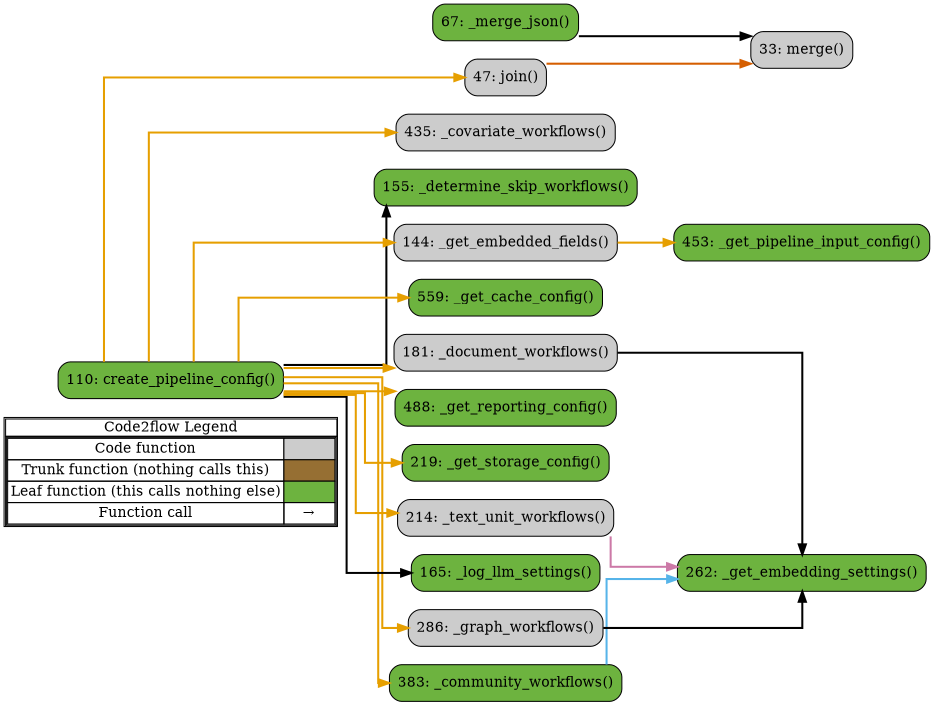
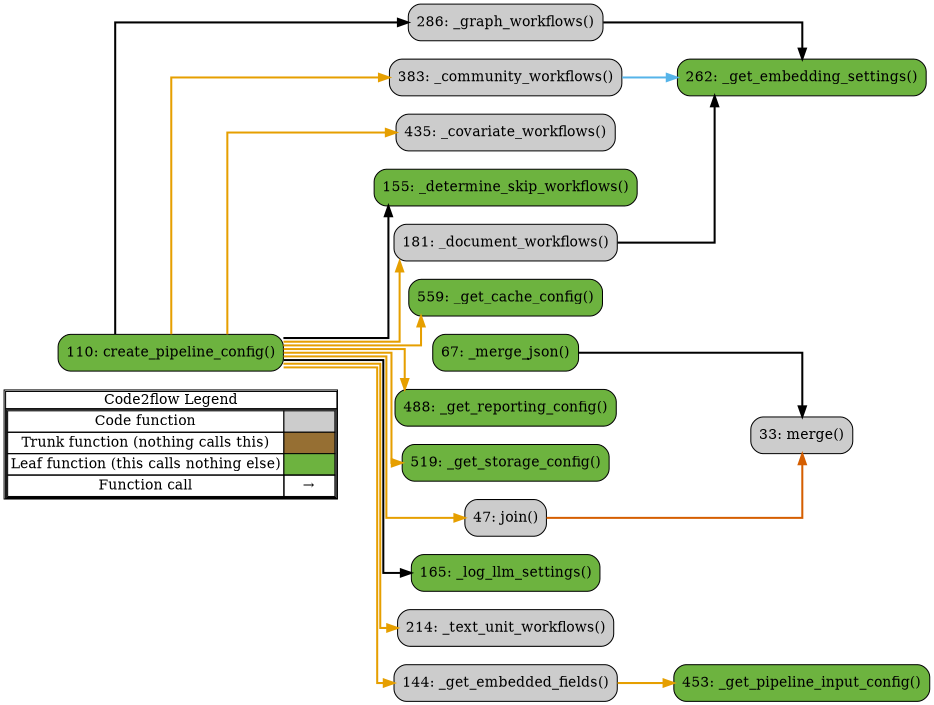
(375, 377) -> (115, 37)
(506, 463) -> (506, 463)
(624, 567) -> none
(506, 683) -> (506, 77)
